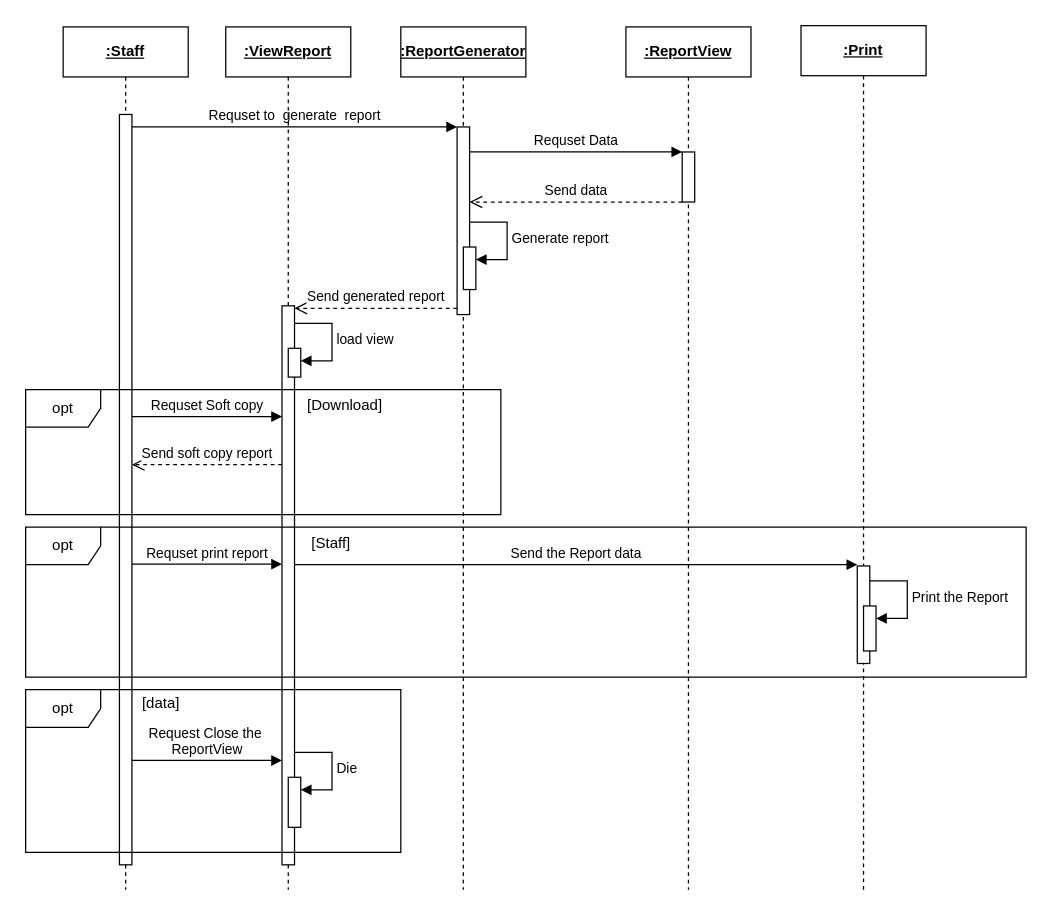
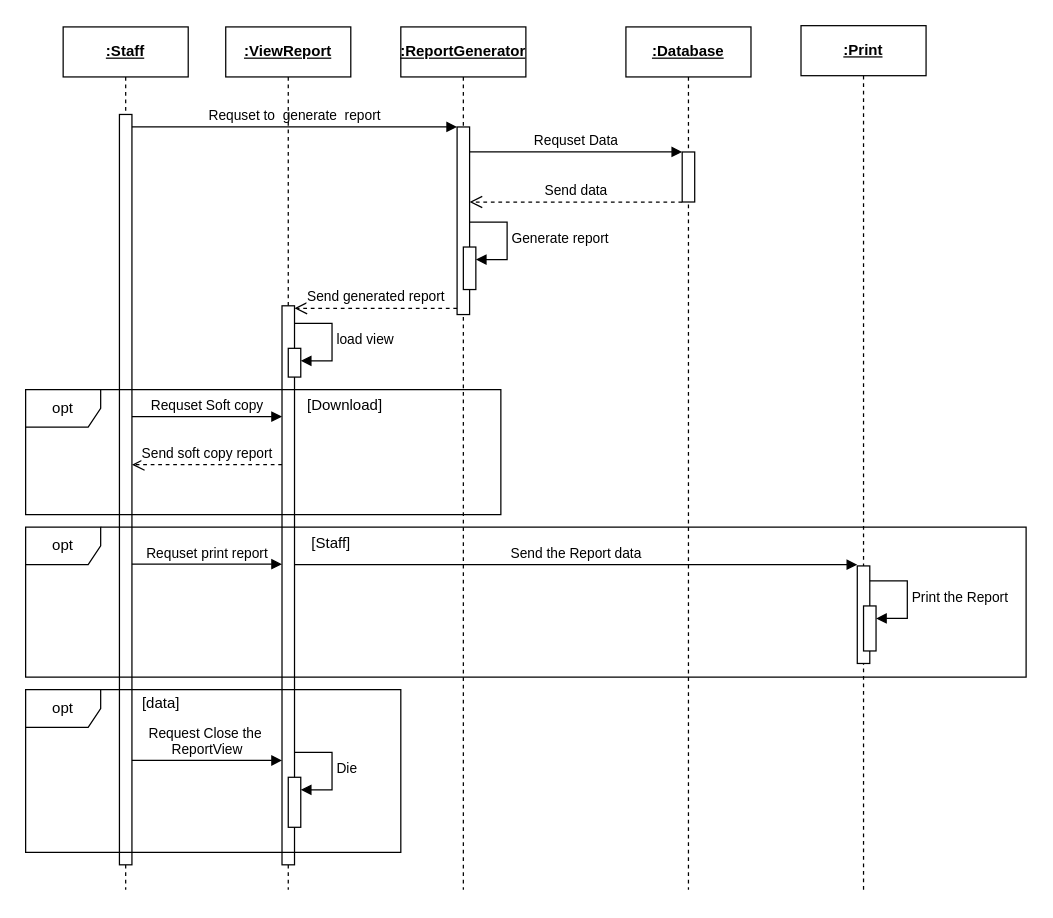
(688, 52) -> (688, 52)
